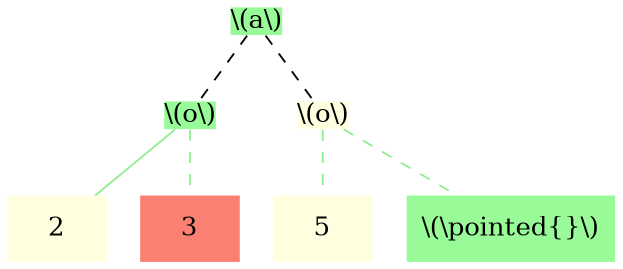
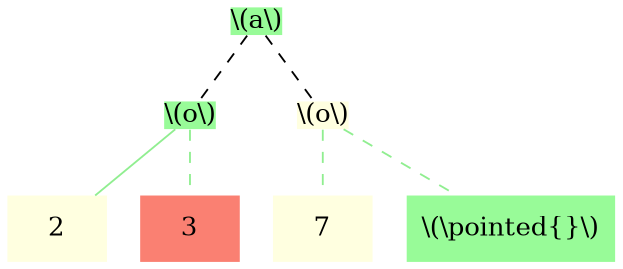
(323, 229) -> (323, 229)
